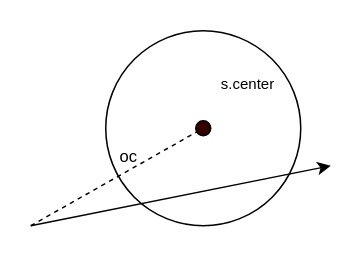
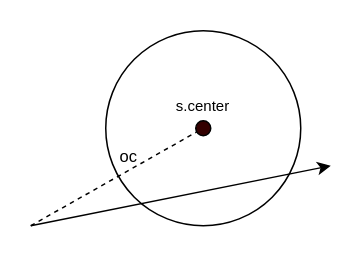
(248, 83) -> (203, 106)
